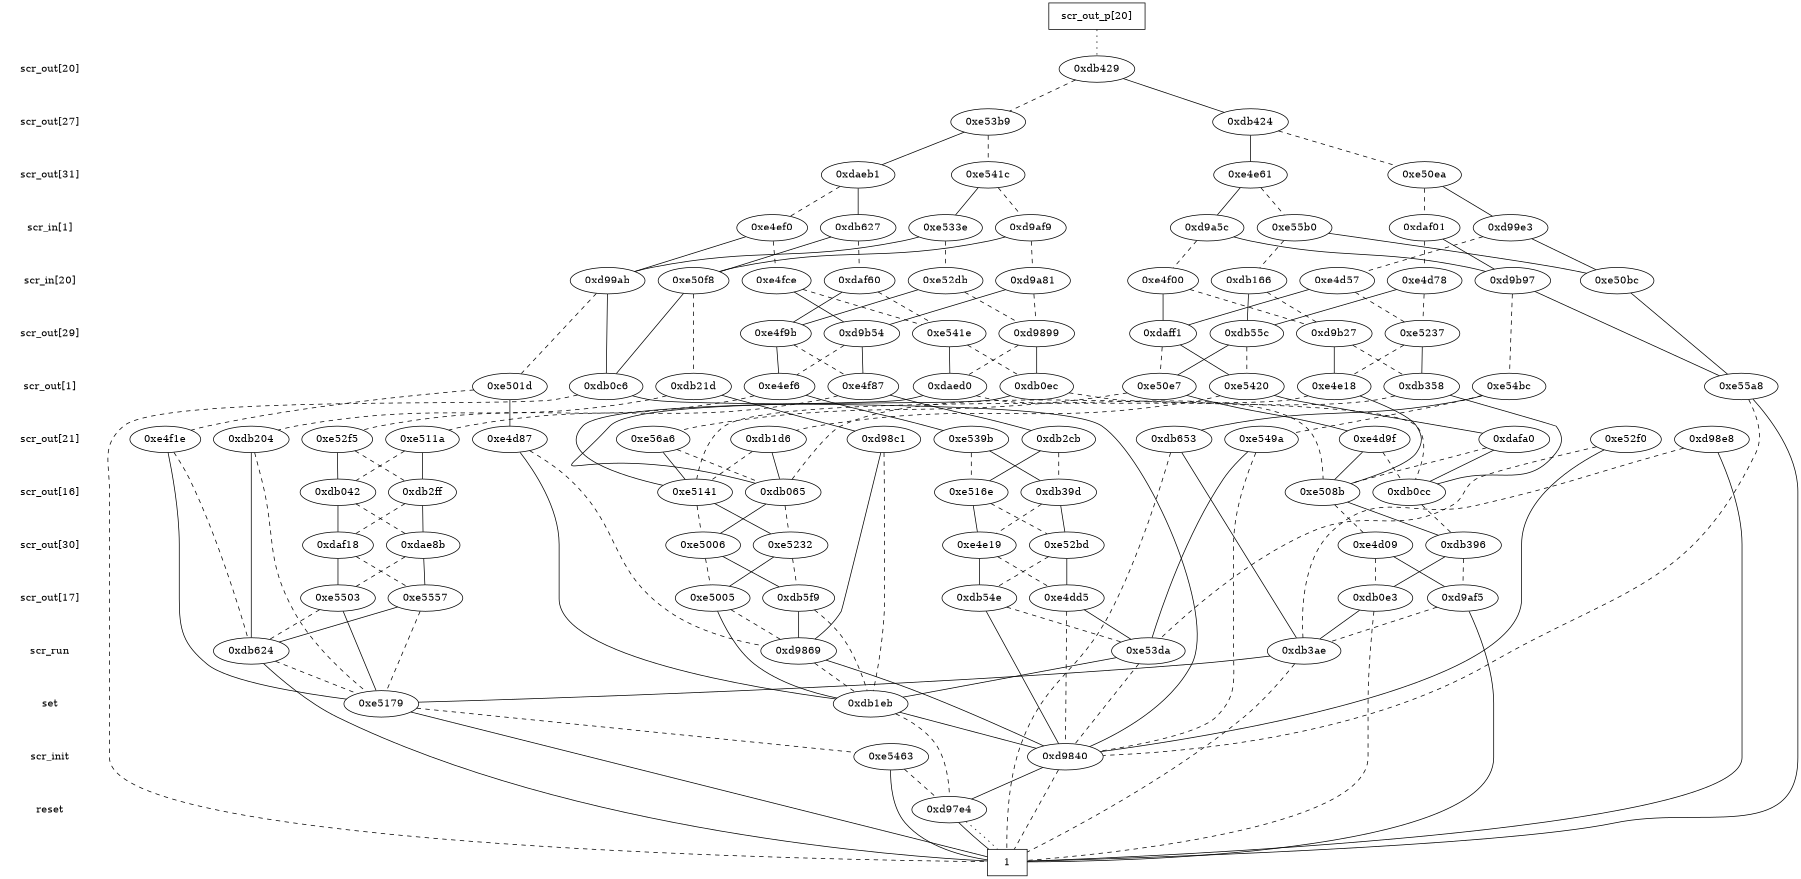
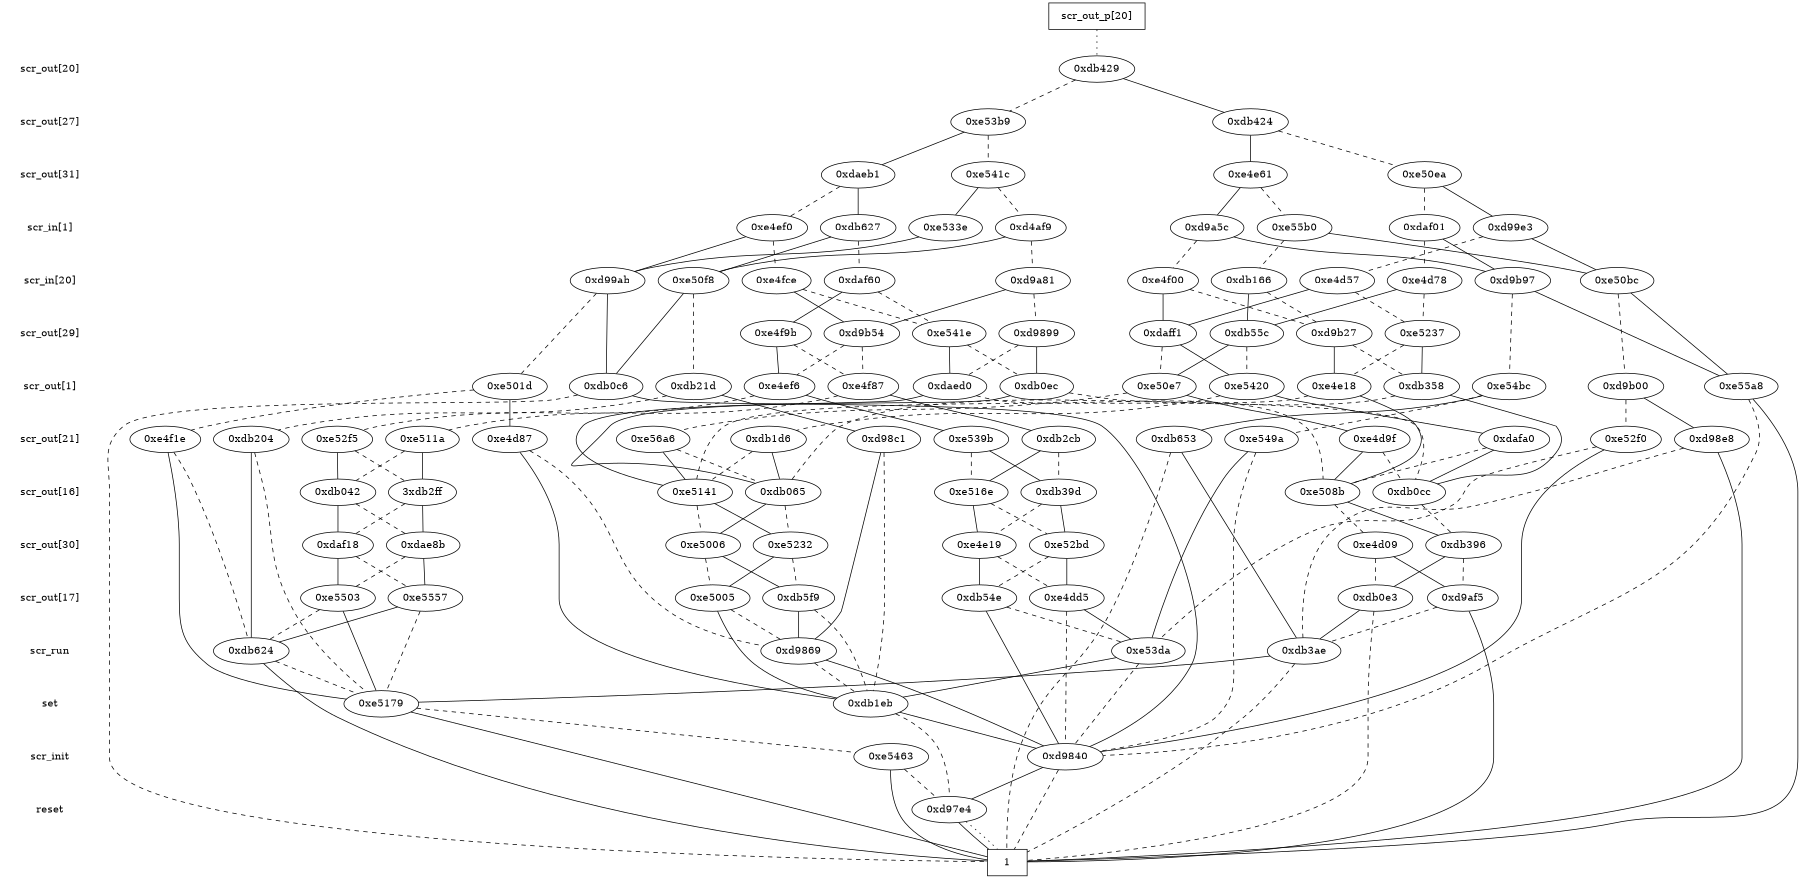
(1031, 228) -> (1031, 228)
(946, 281) -> none
(863, 360) -> (863, 360)
none -> (1626, 386)
(422, 492) -> (422, 492)
